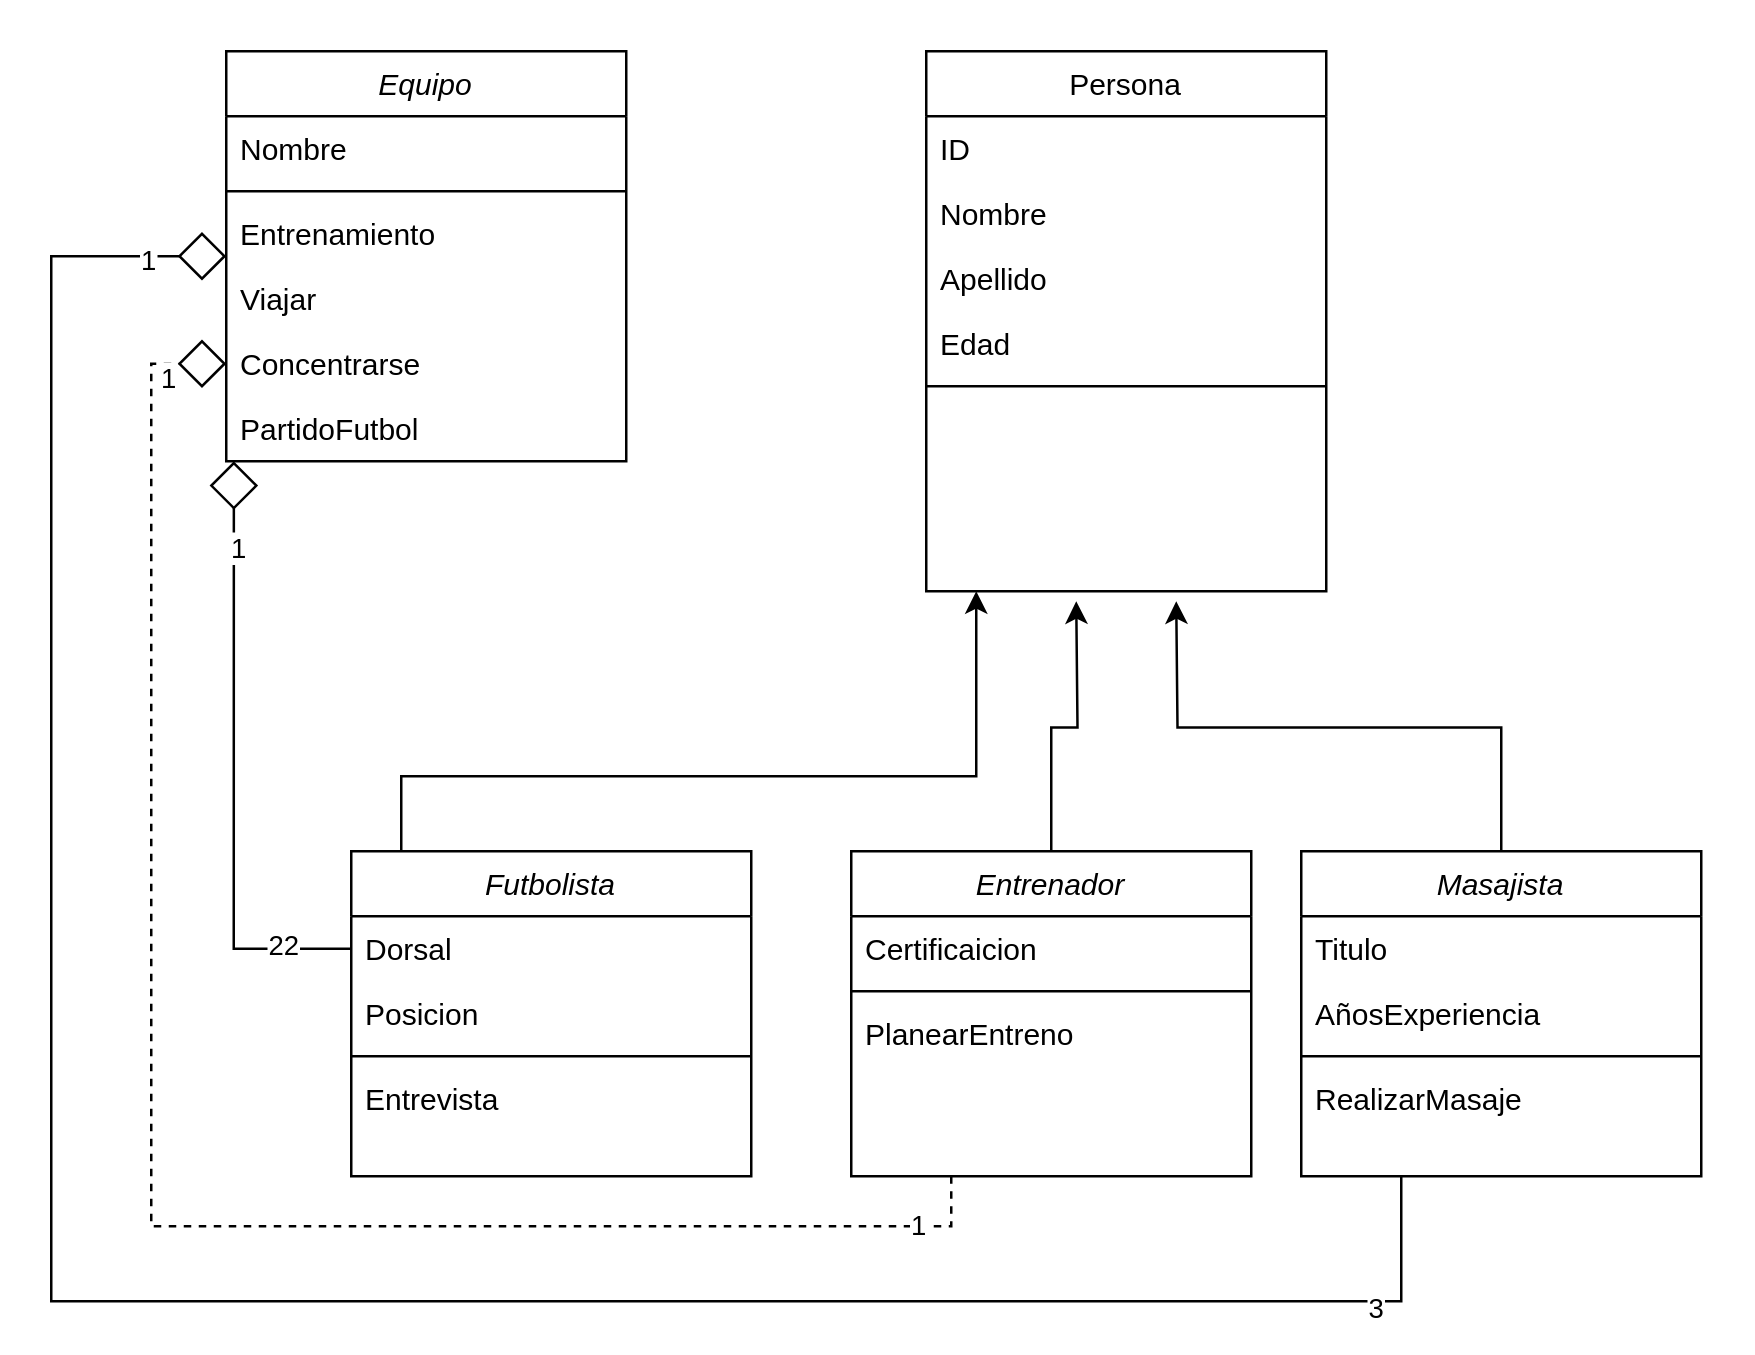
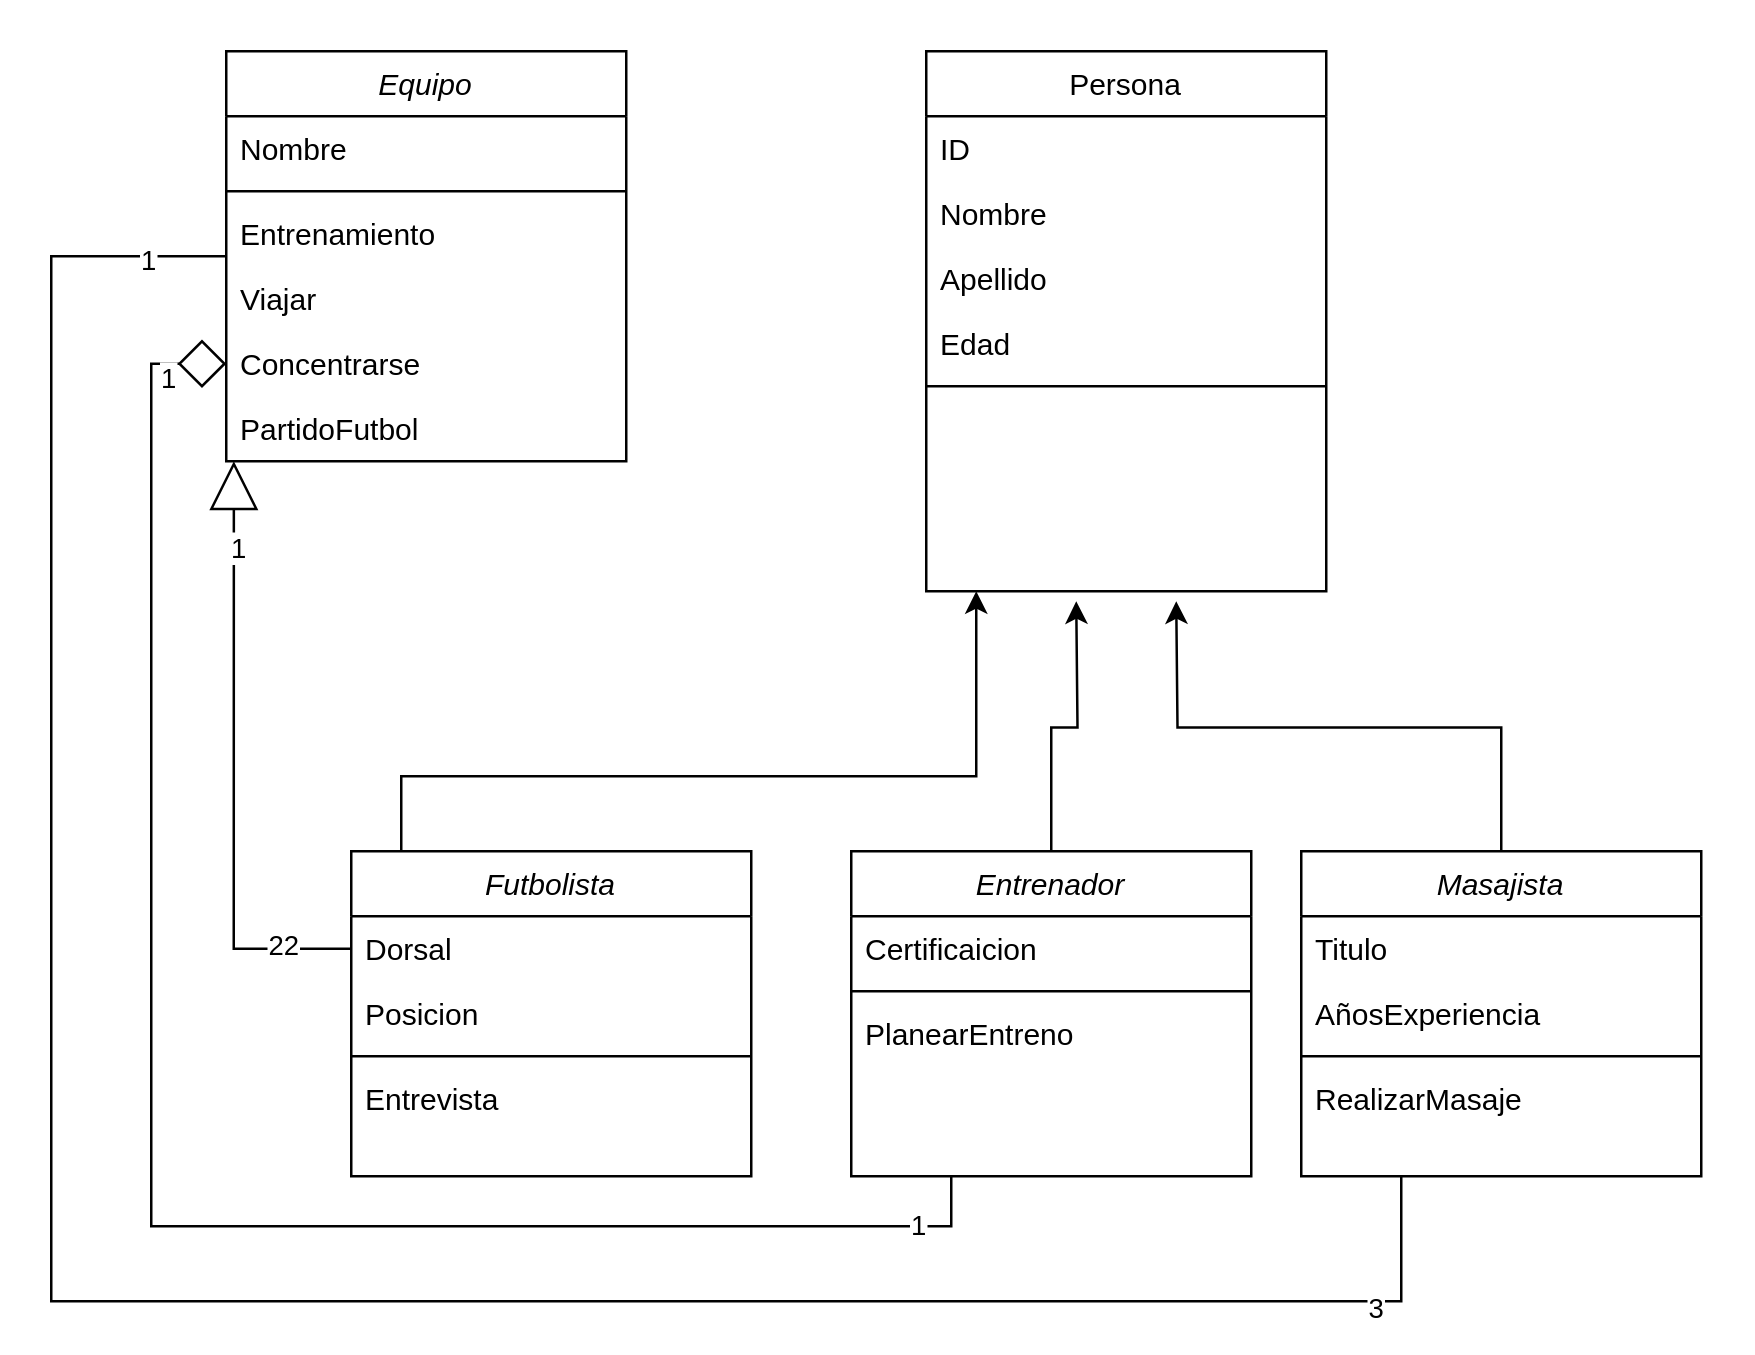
(178, 256) -> (199, 256)
(234, 510) -> (234, 510)
(151, 1167) -> (151, 1167)
